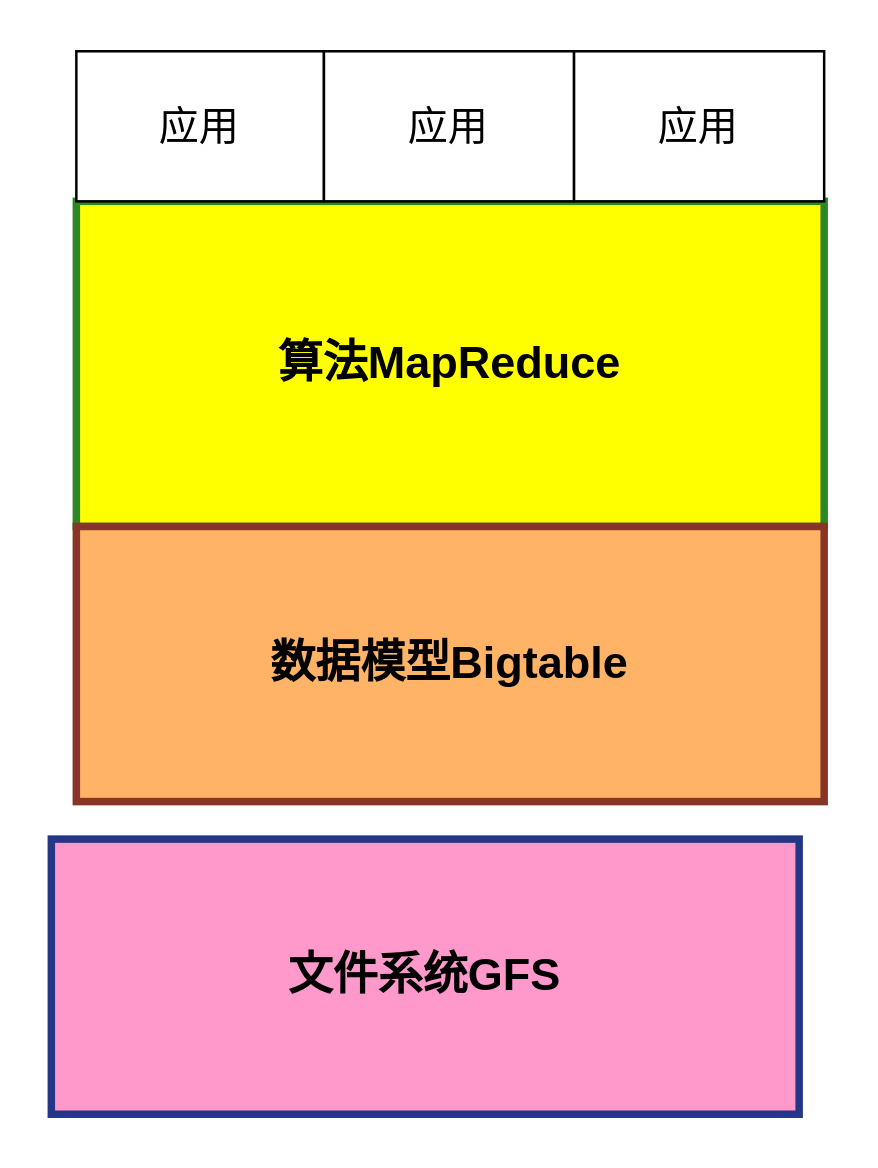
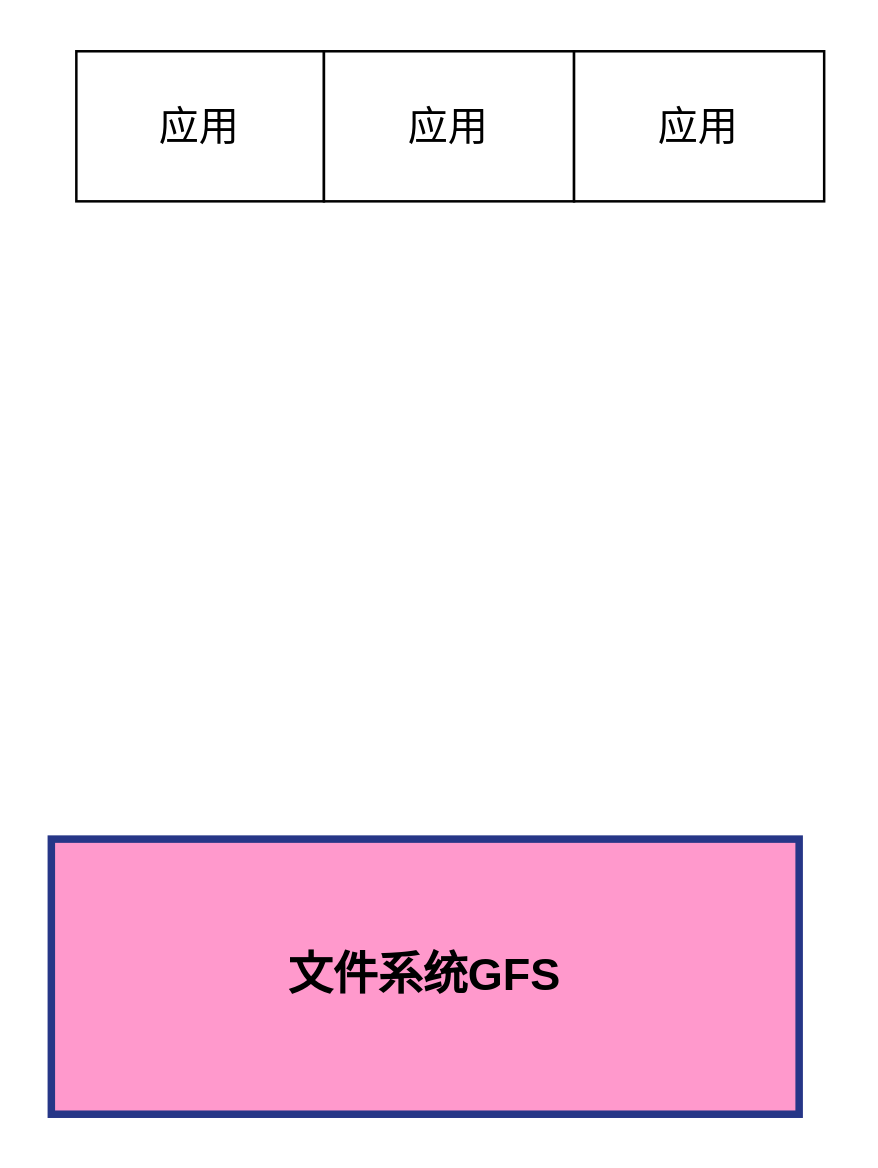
(450, 364) -> none
(450, 664) -> none
